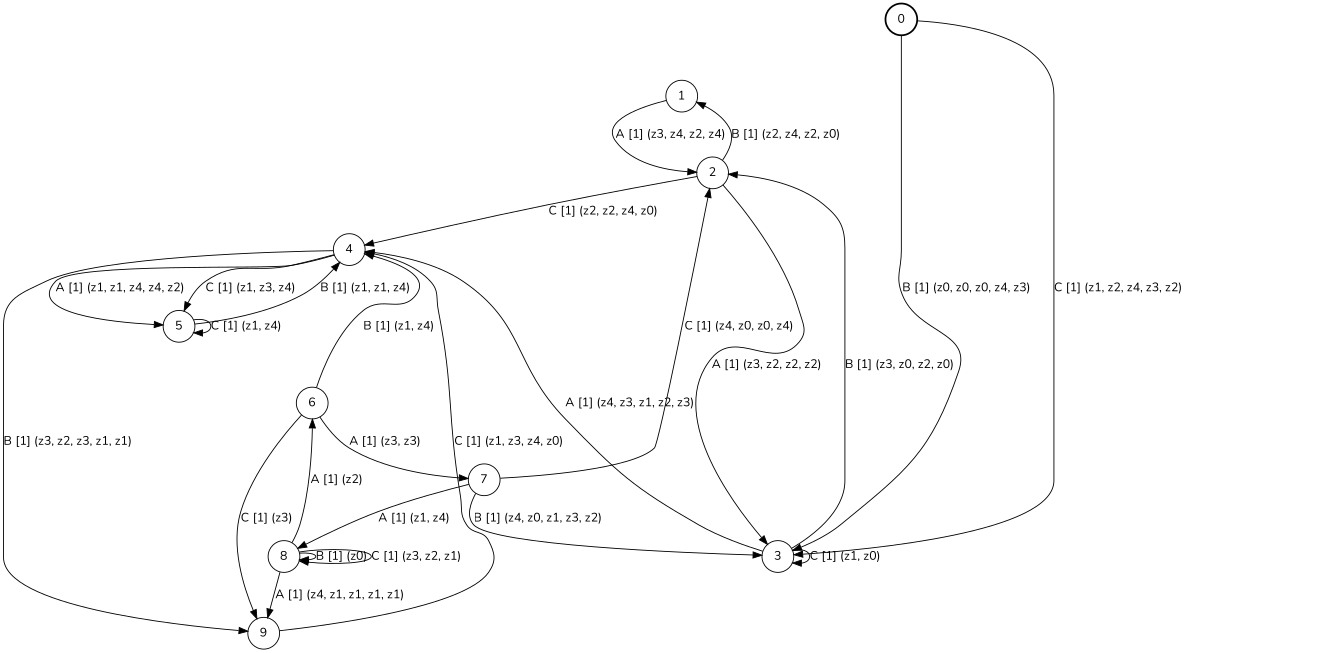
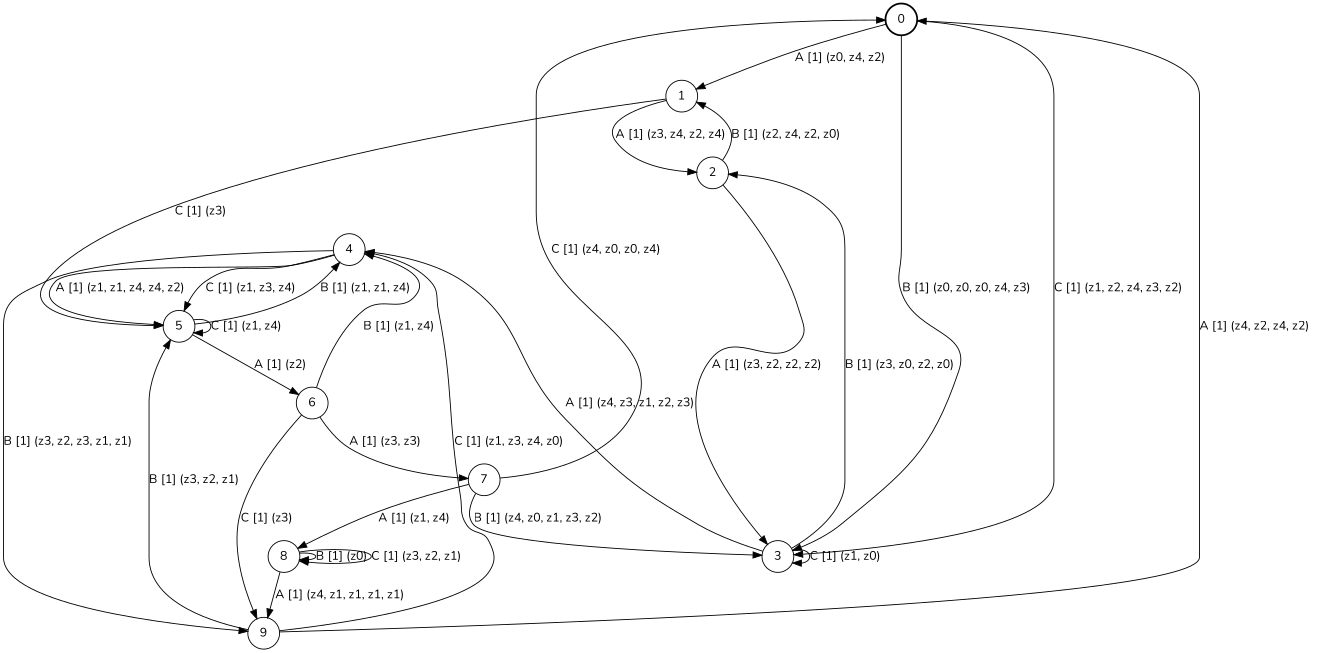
none -> (794, 51)
none -> (277, 174)
(535, 207) -> none
(666, 401) -> (536, 168)
(308, 487) -> (242, 362)
none -> (149, 517)
none -> (1119, 582)
